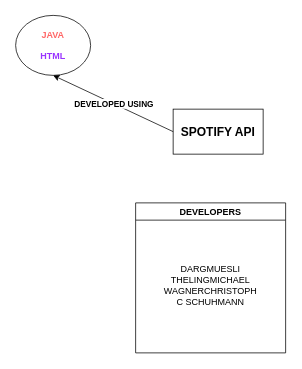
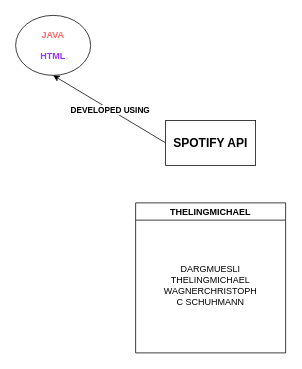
(218, 132) -> (210, 143)
(210, 212) -> (210, 212)
